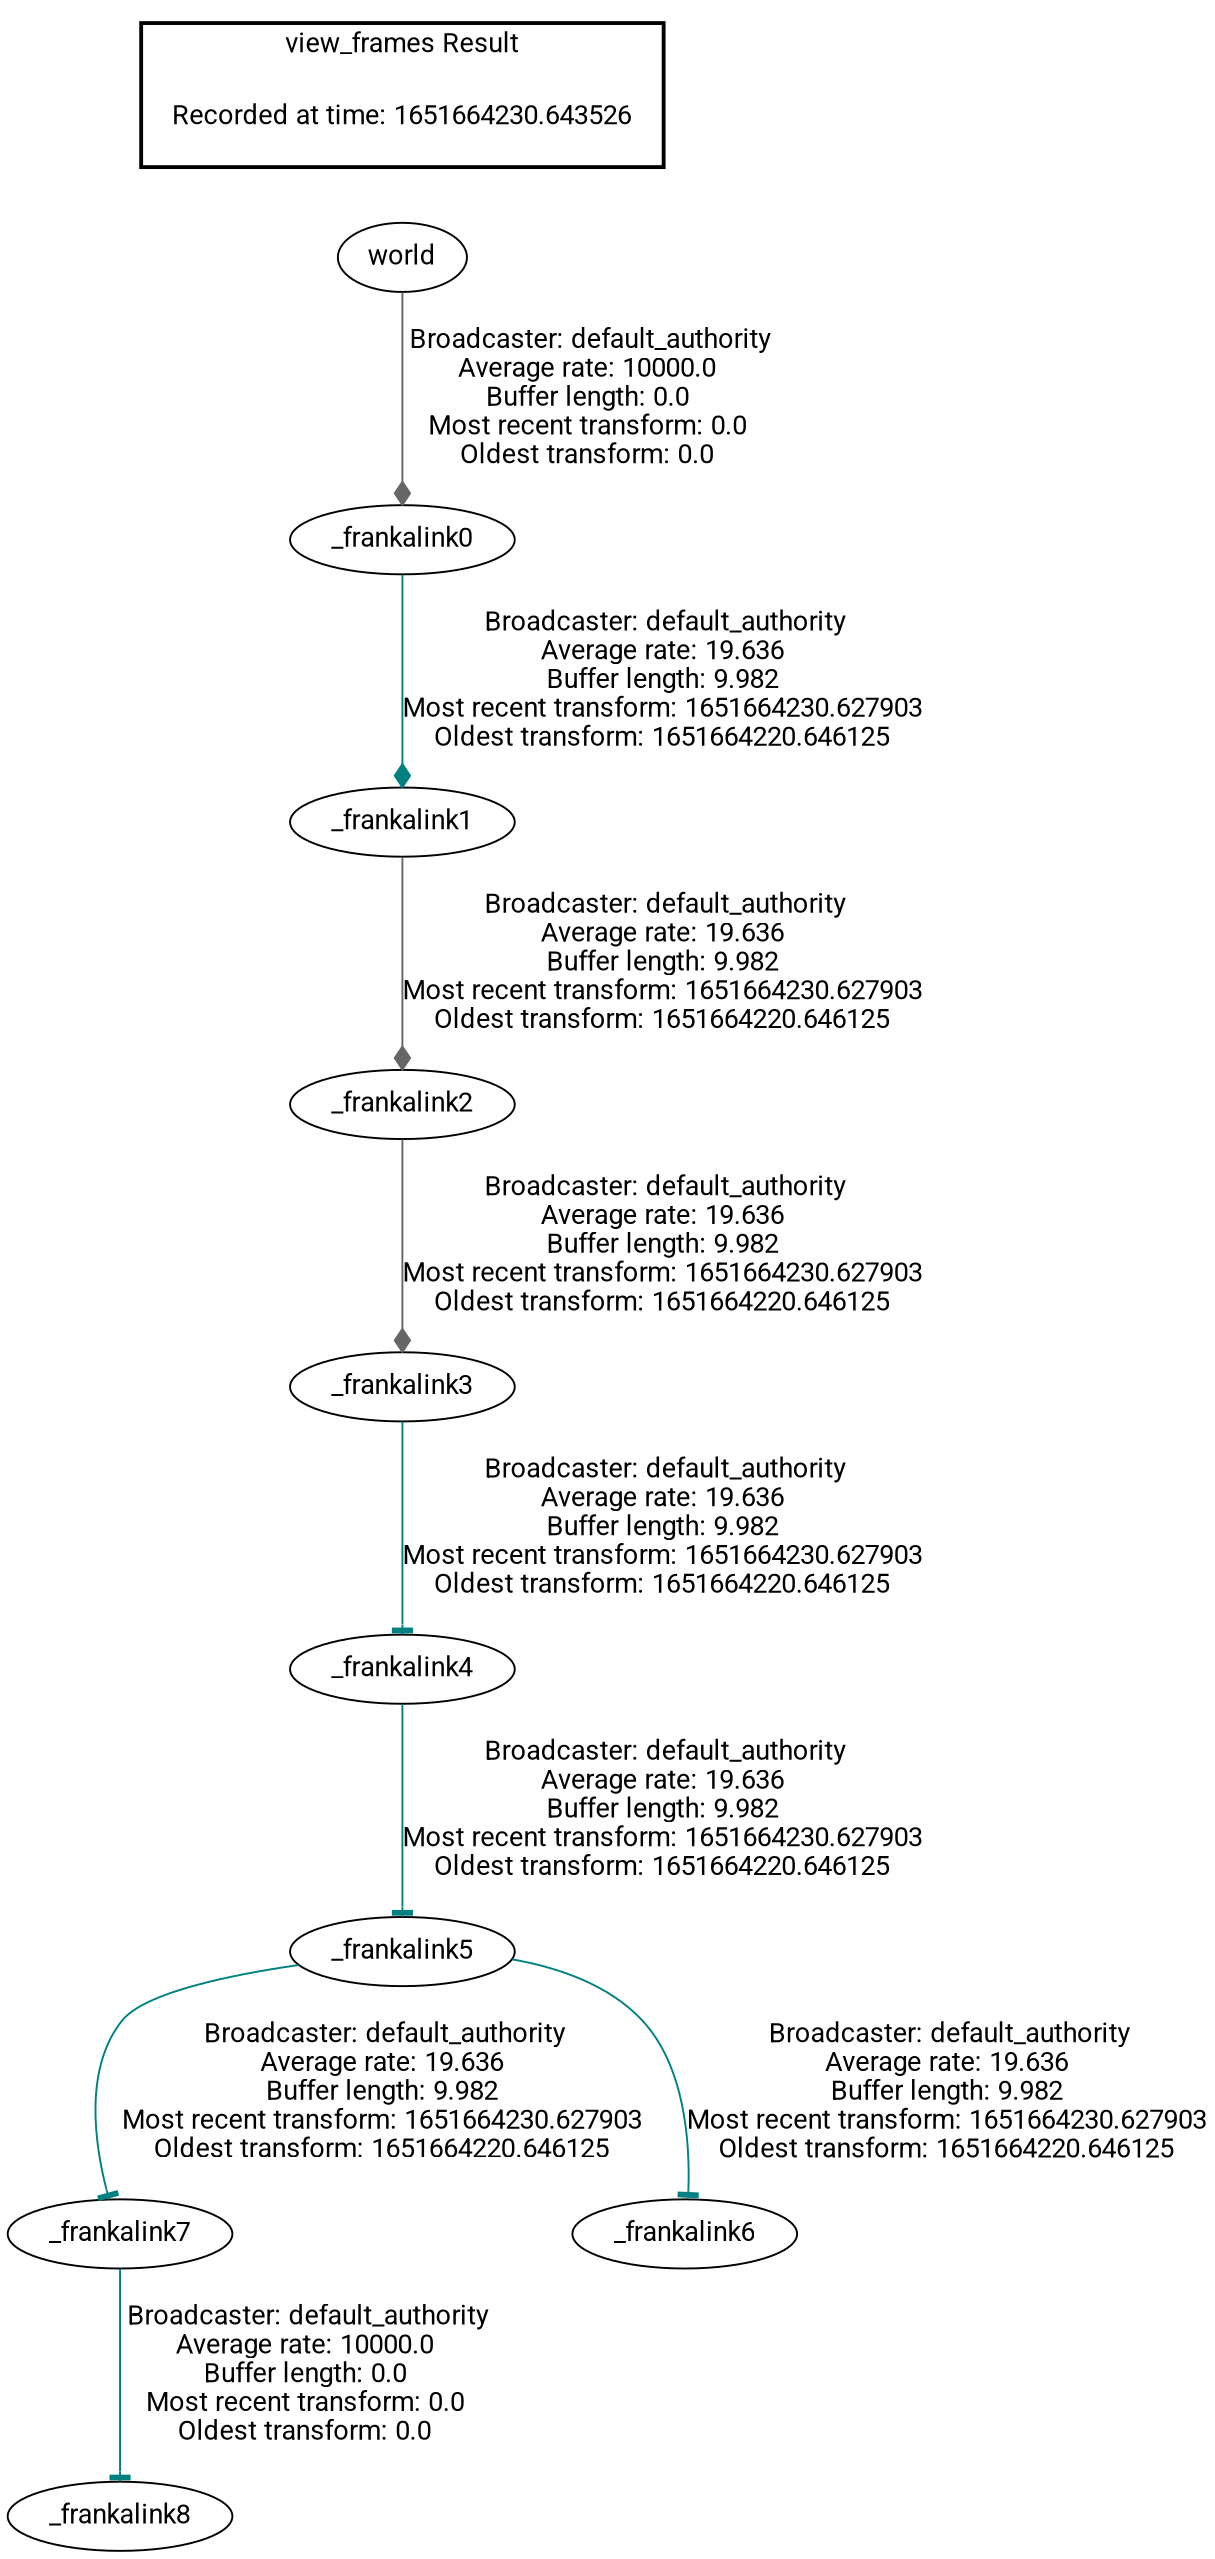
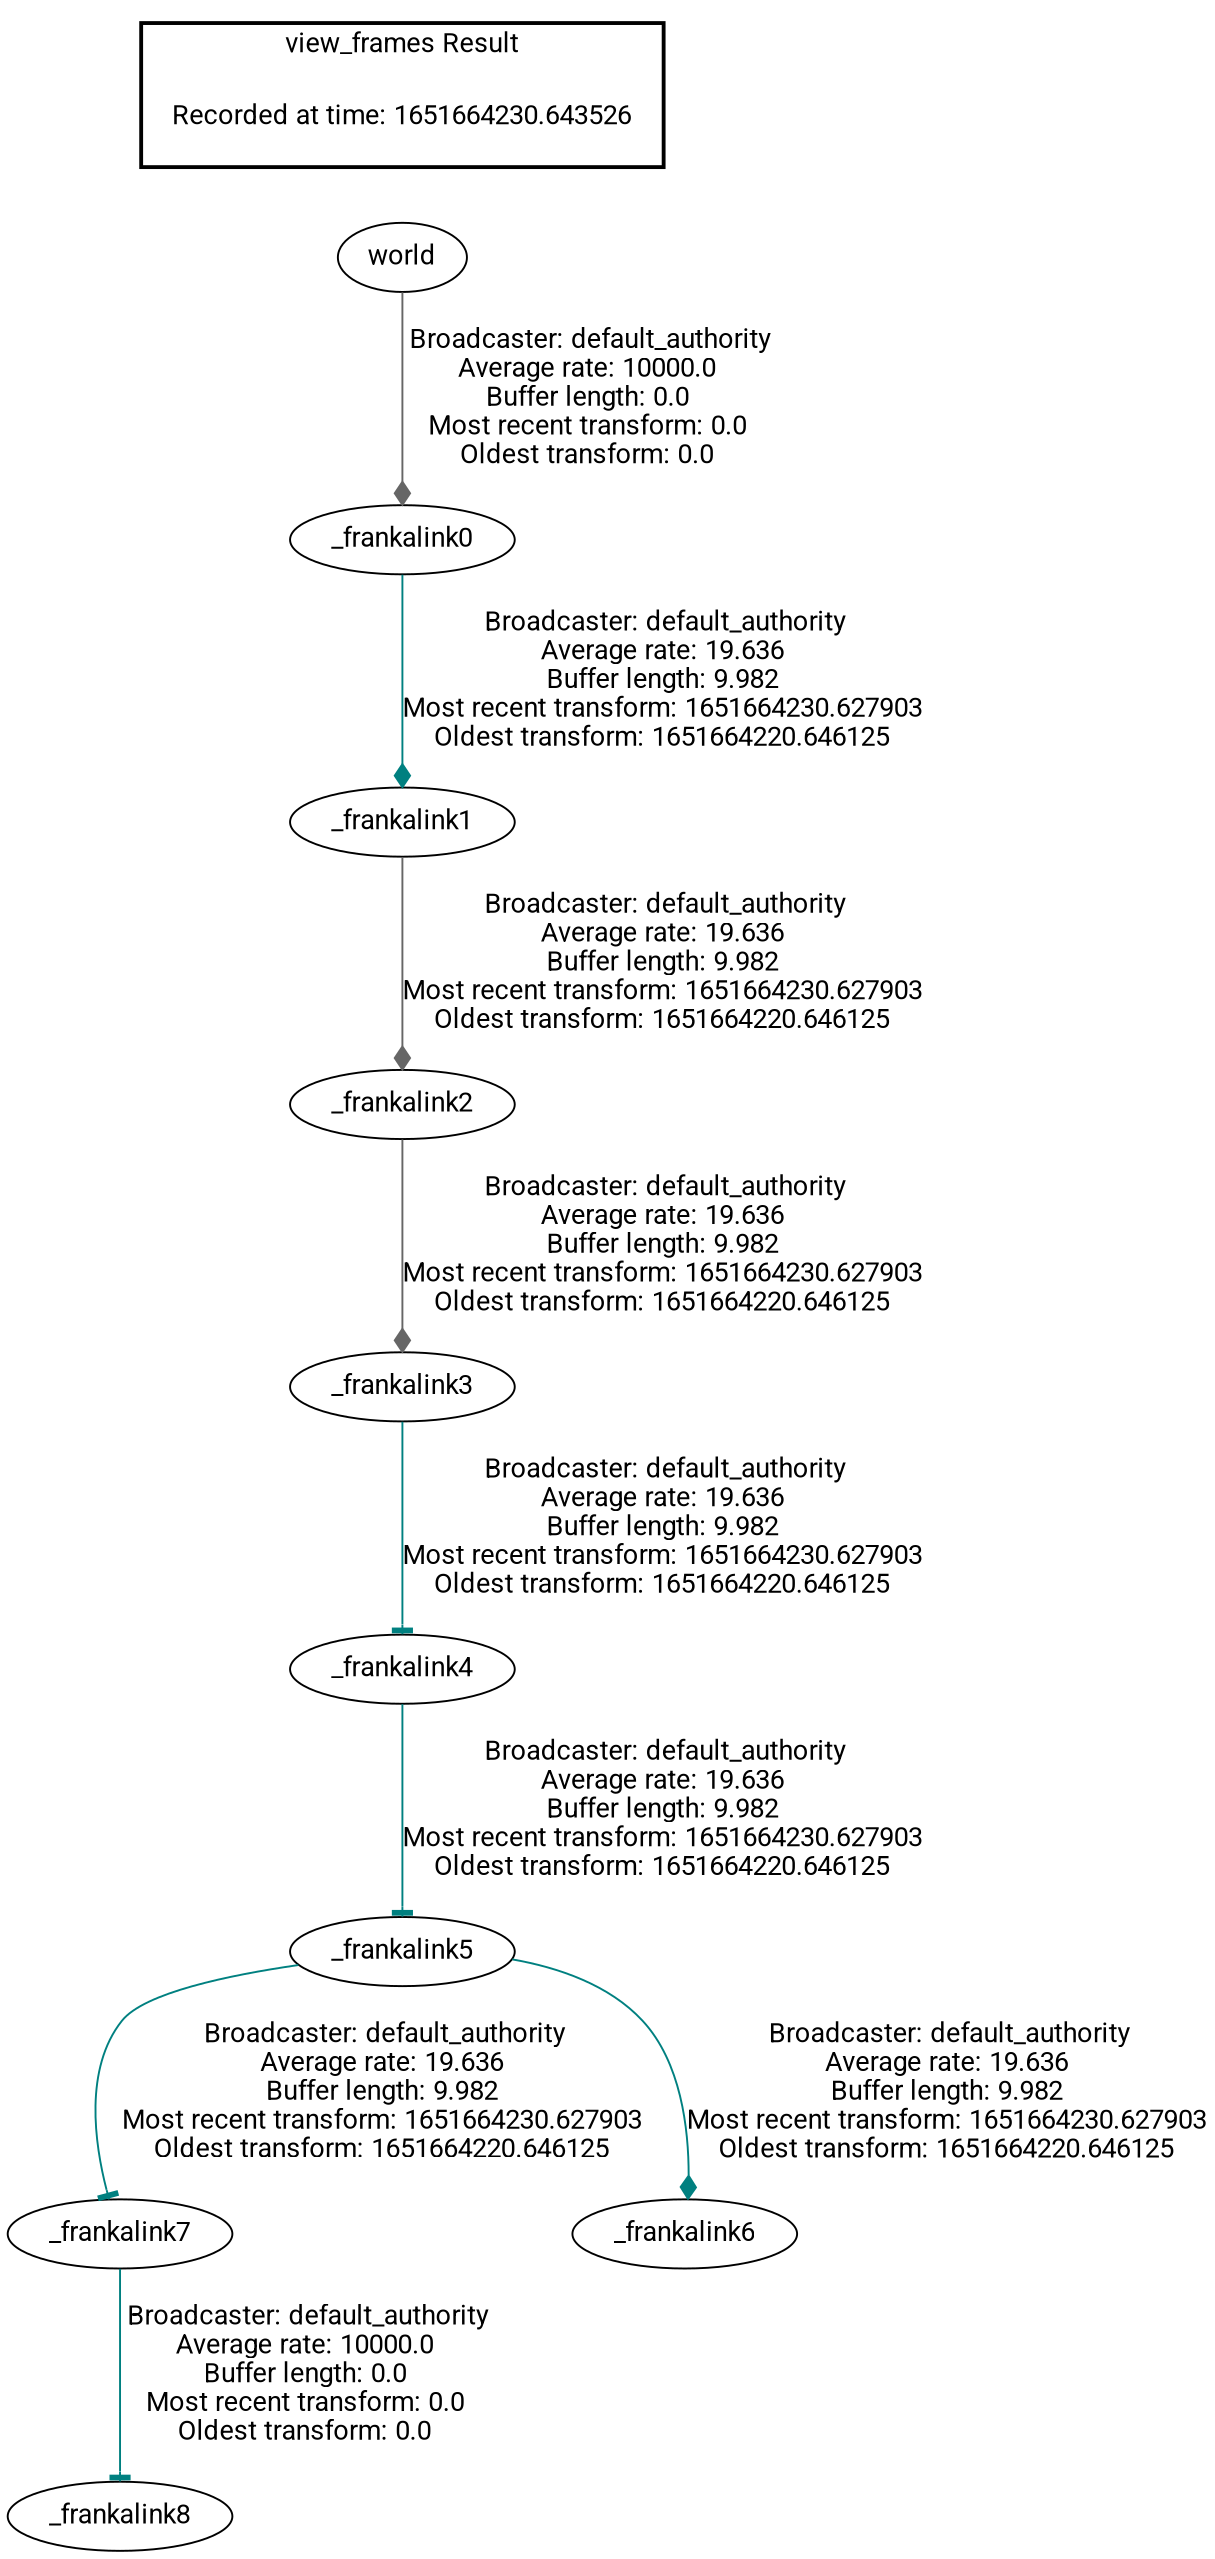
(652, 2034) -> (648, 2028)
